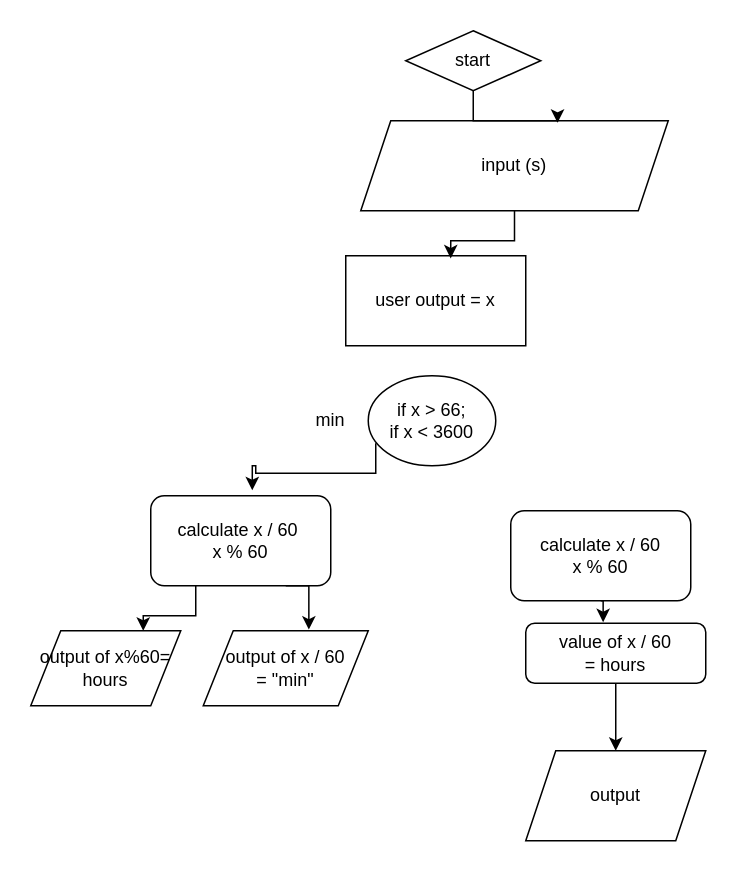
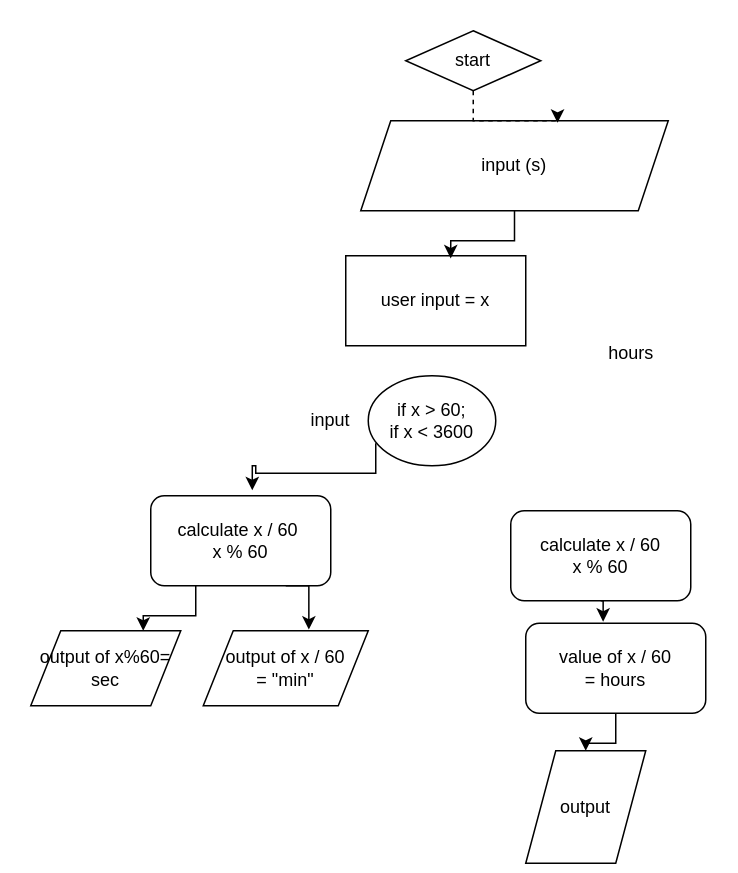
(473, 106) -> (473, 106)
(436, 301) -> (436, 301)
none -> (631, 353)
(331, 421) -> (331, 421)
(432, 421) -> (432, 421)
(616, 653) -> (616, 668)
(106, 668) -> (106, 668)
(616, 796) -> (586, 807)
